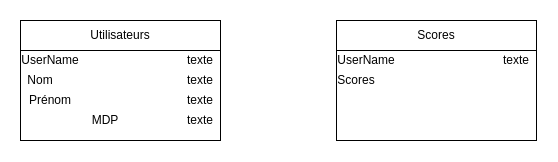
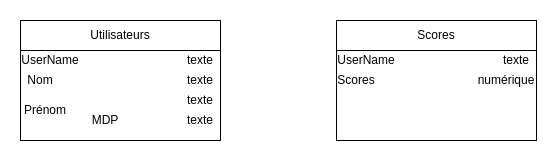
none -> (507, 81)
(51, 101) -> (46, 111)
